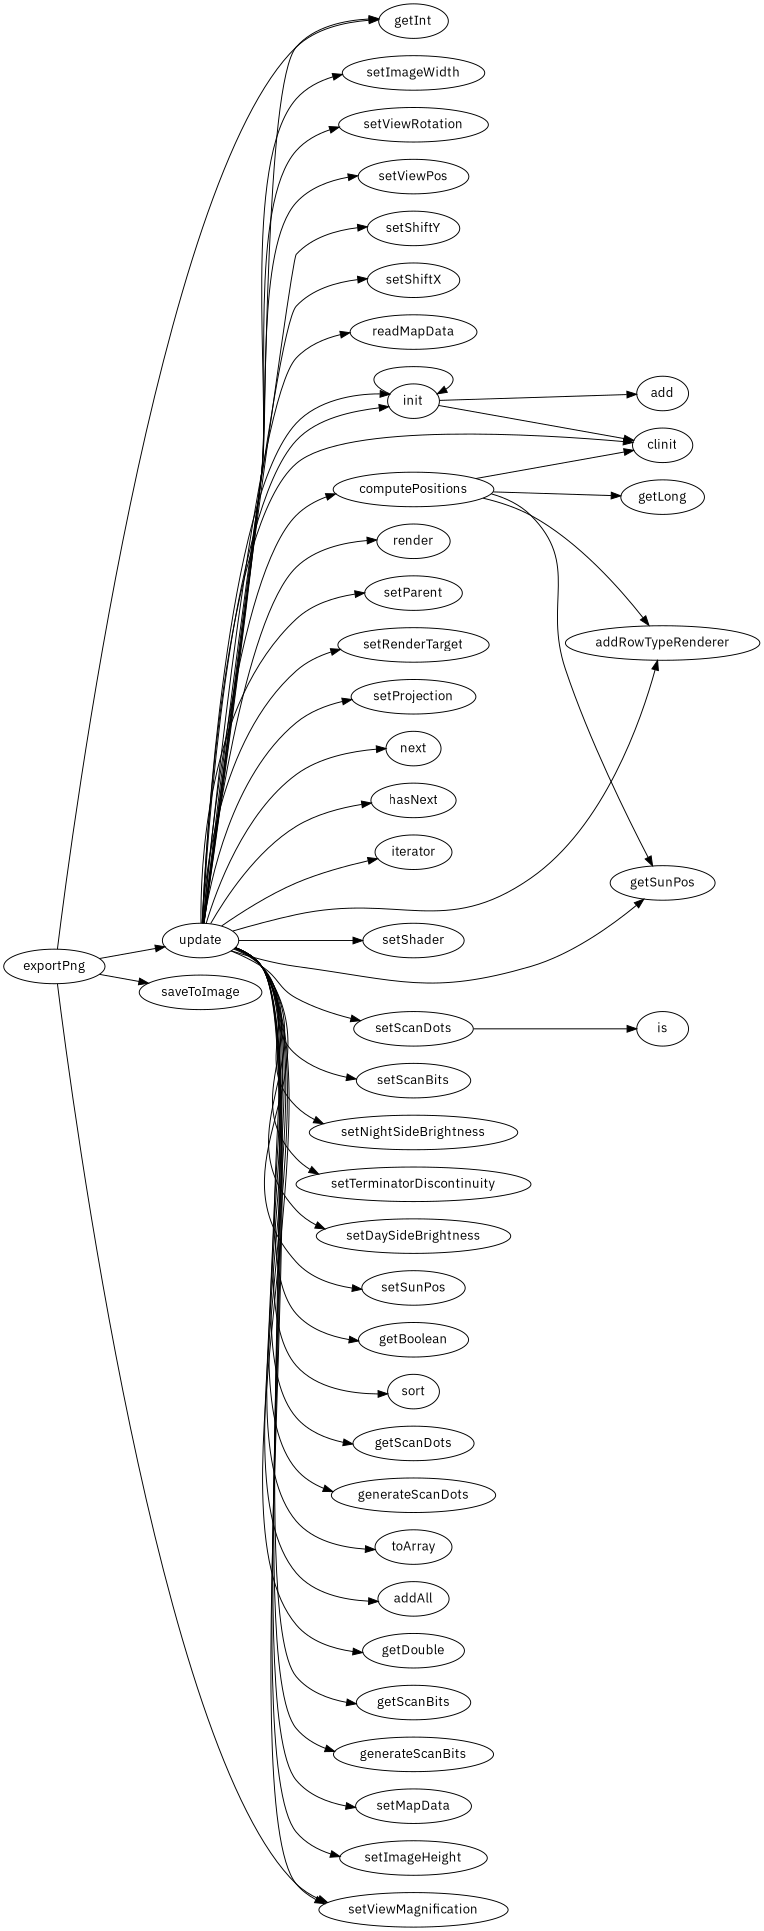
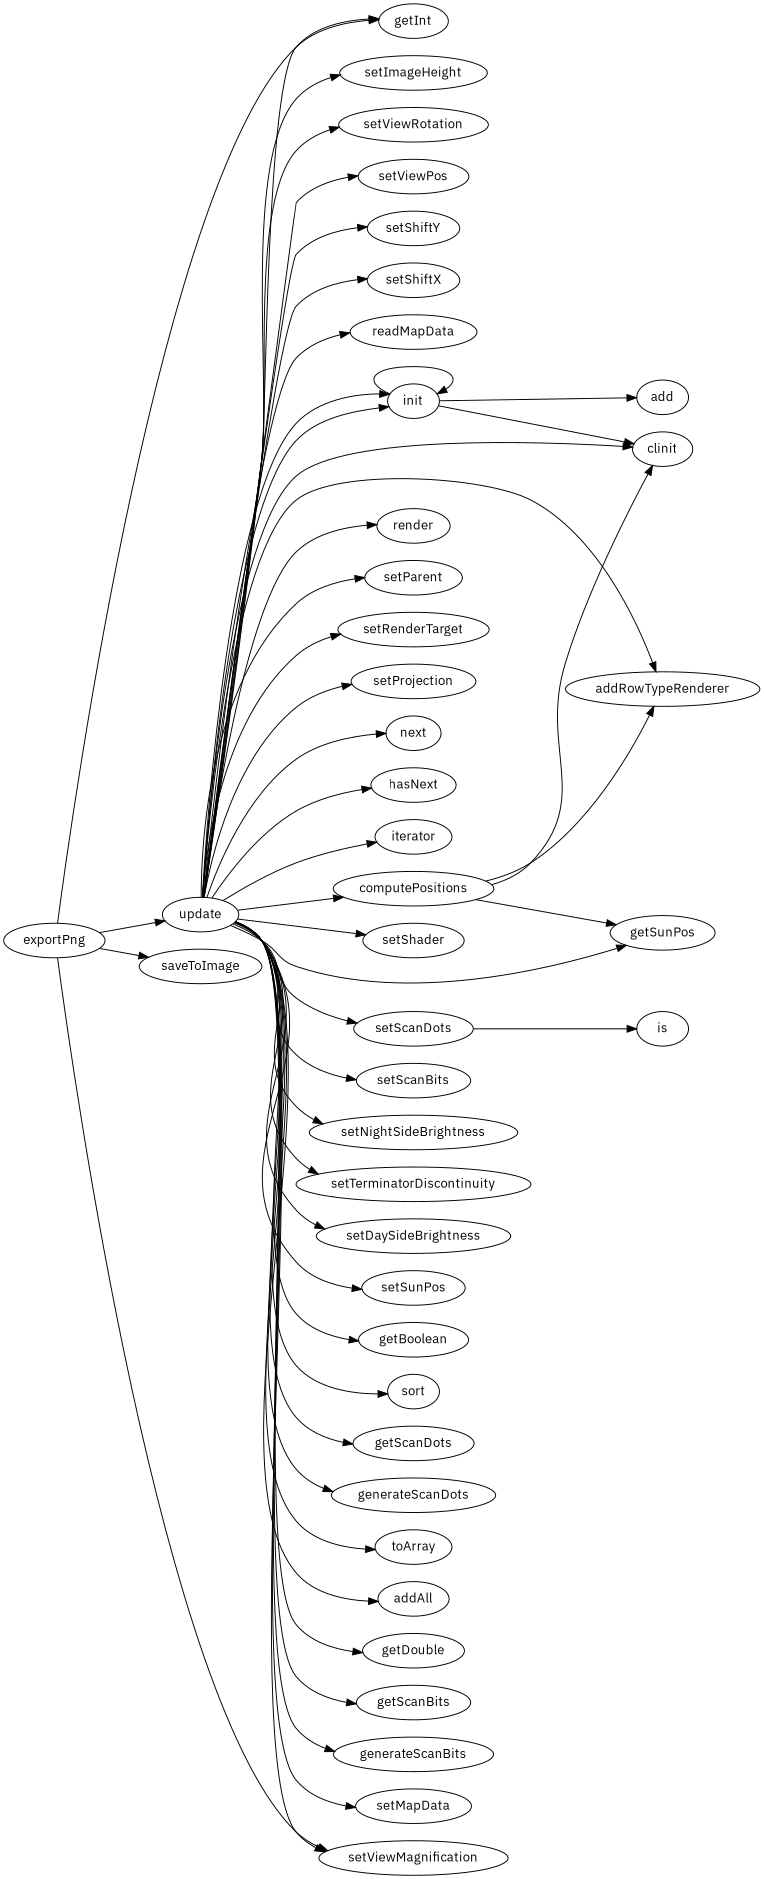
(414, 73) -> none
(663, 497) -> none
